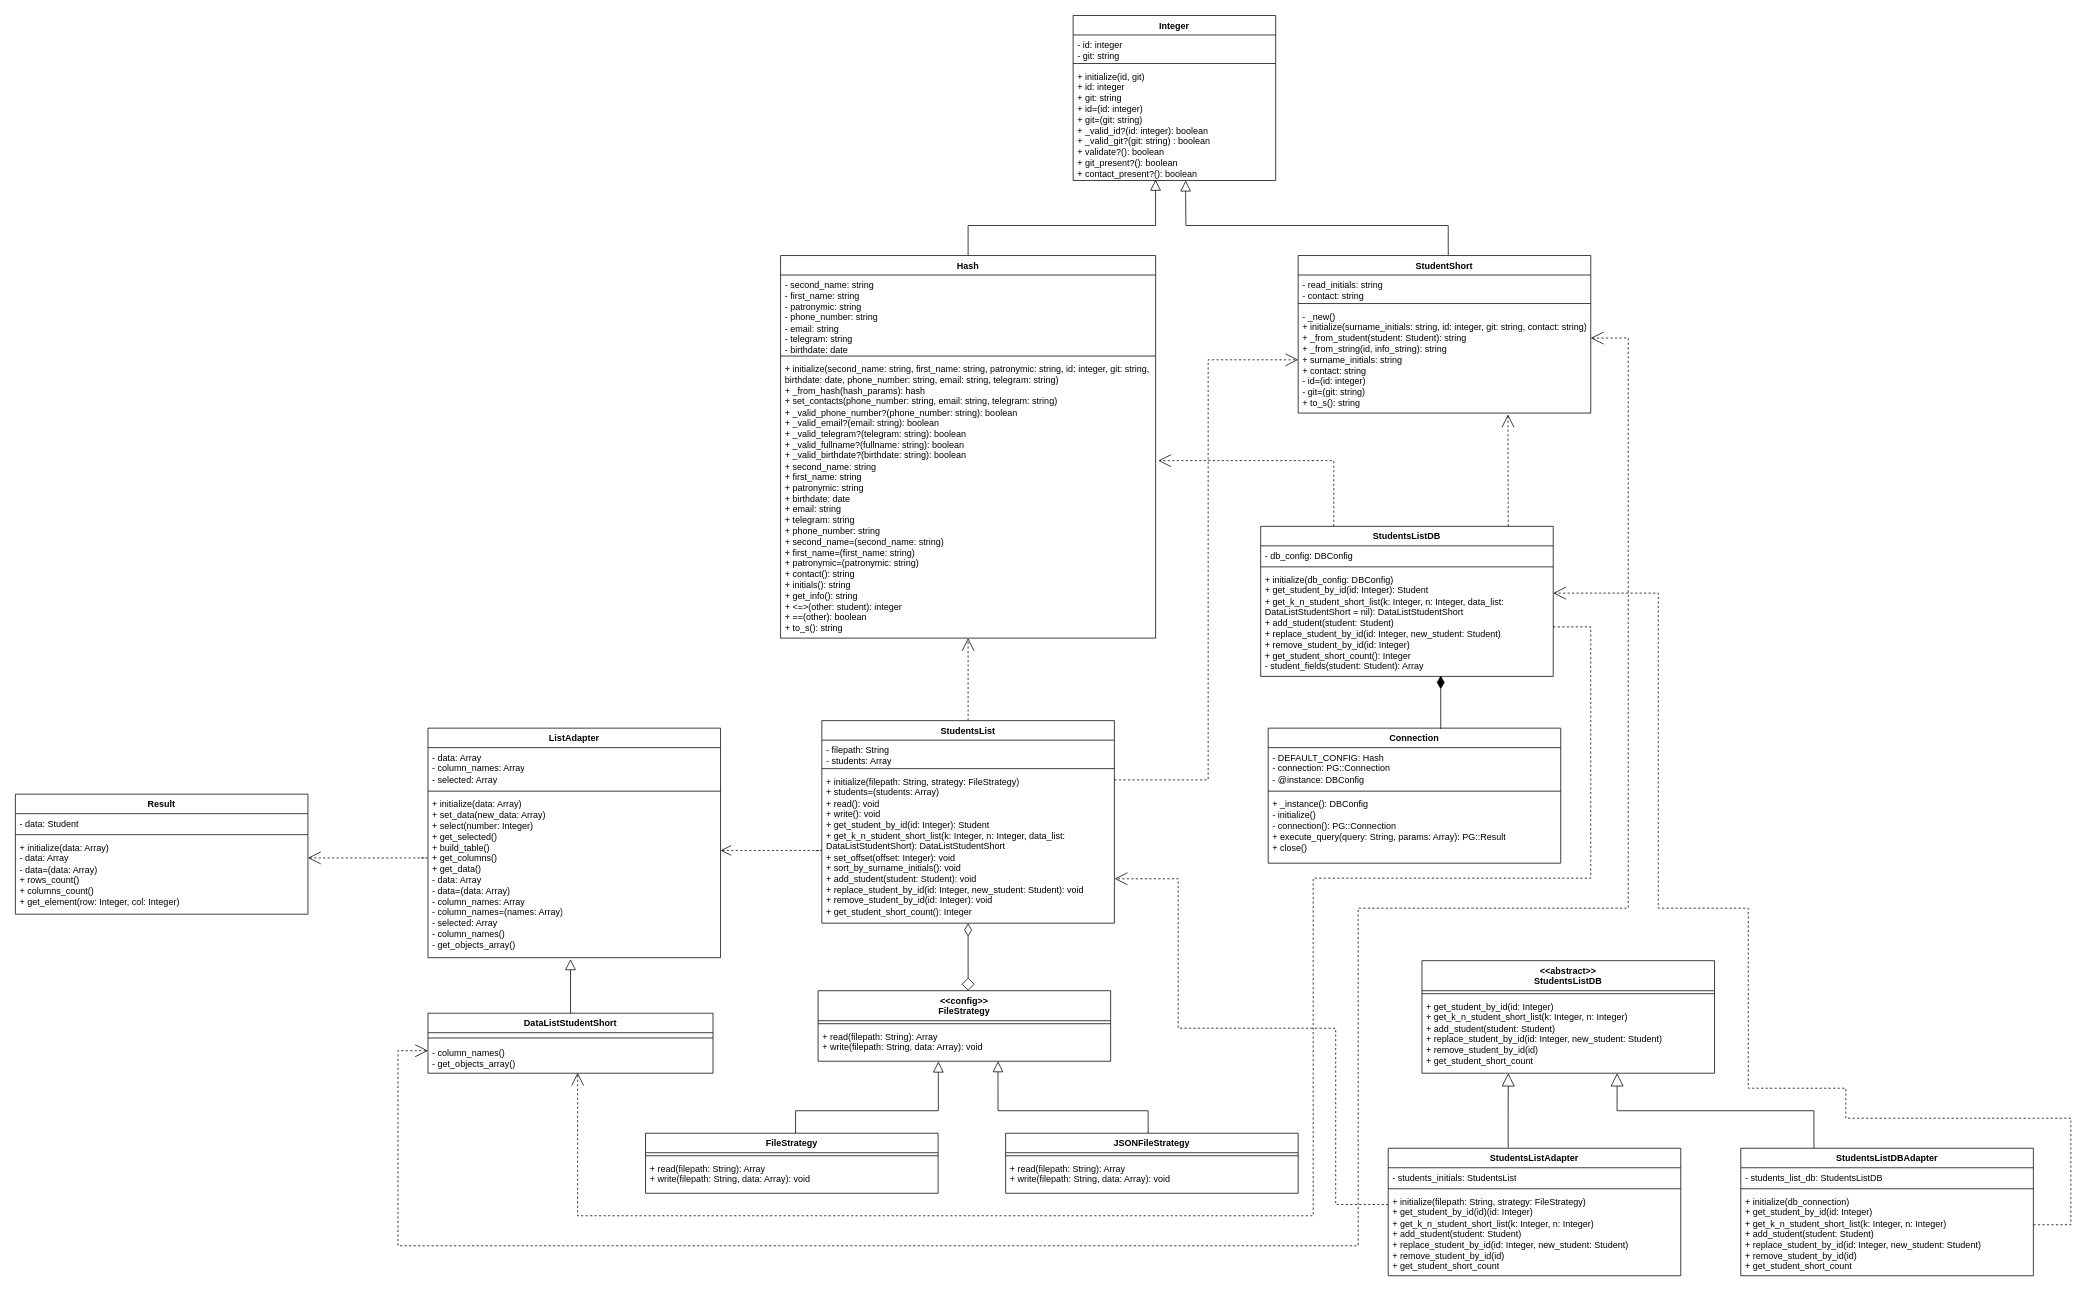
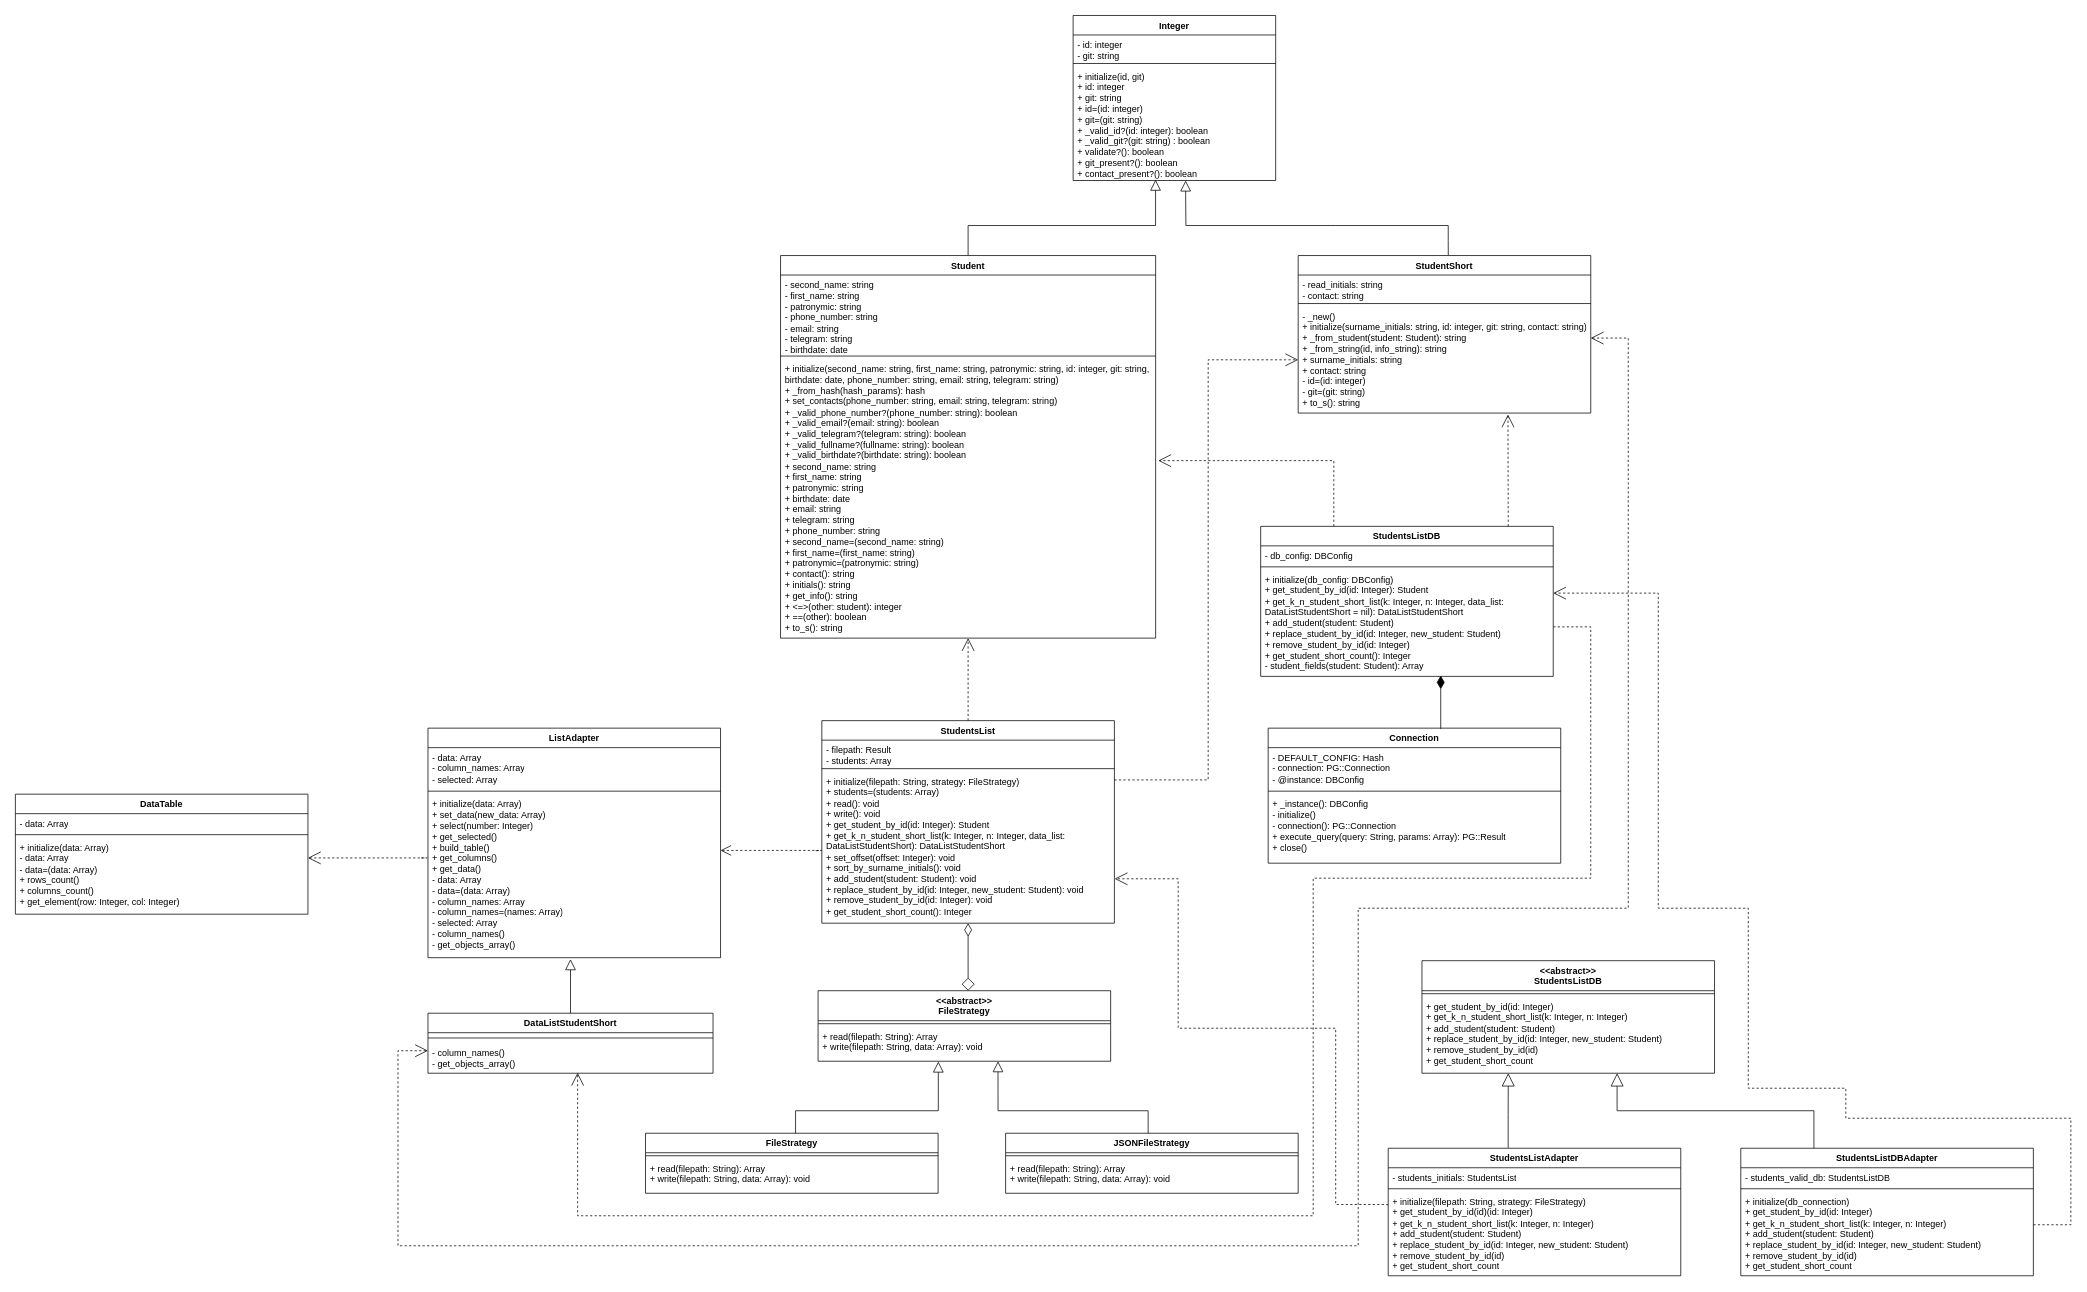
(968, 266) -> (968, 266)
(865, 756) -> (865, 756)
(162, 805) -> (162, 805)
(54, 824) -> (49, 824)
(964, 1006) -> (964, 1006)
(1824, 1178) -> (1826, 1178)
